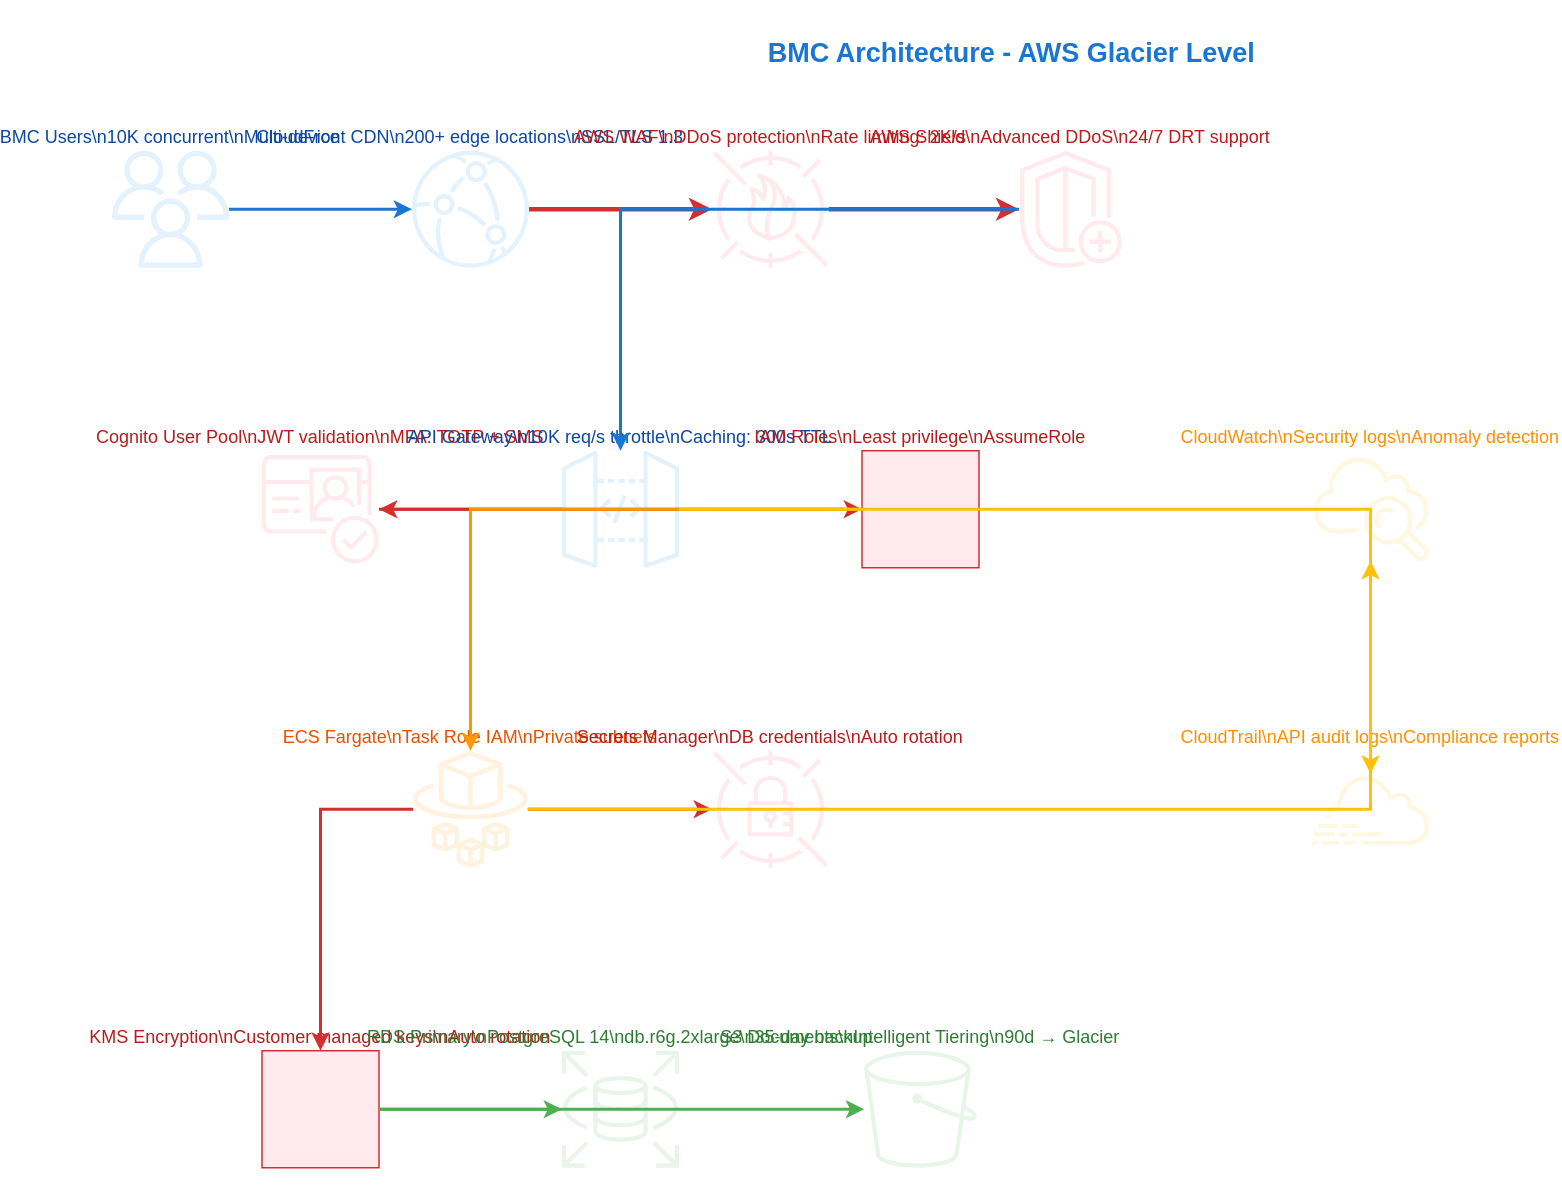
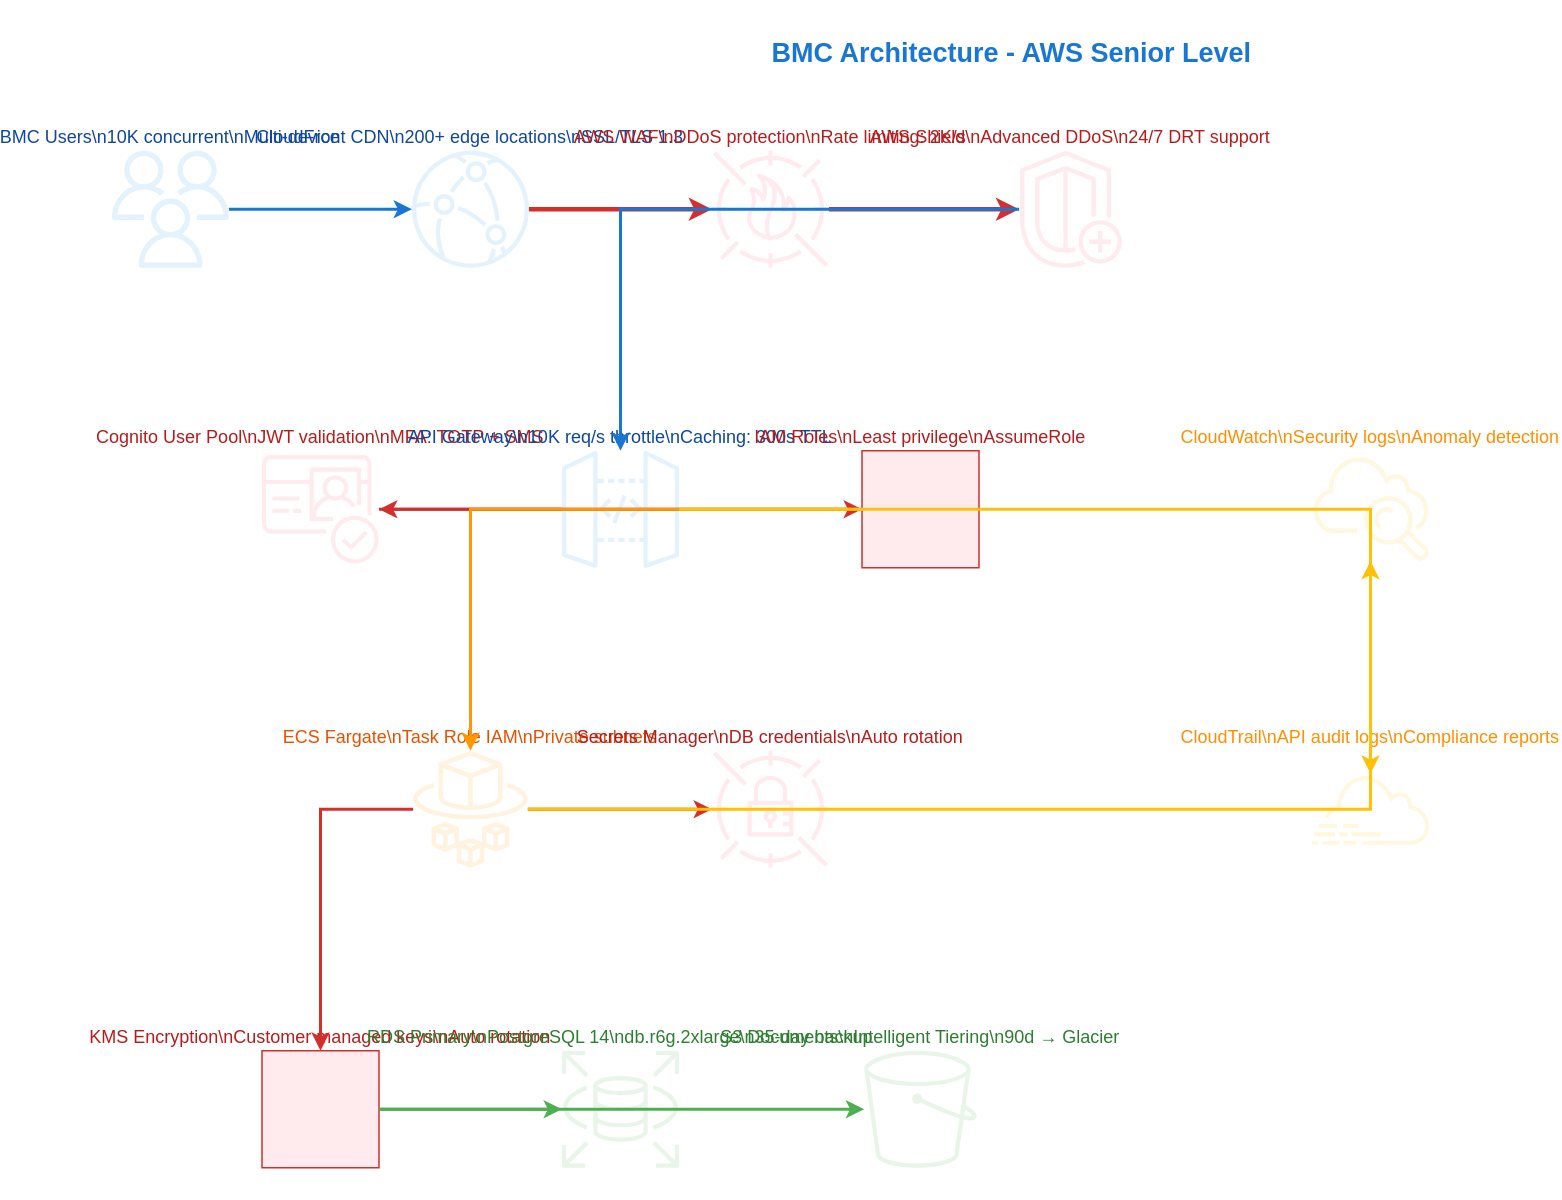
(1012, 53) -> (1012, 53)
